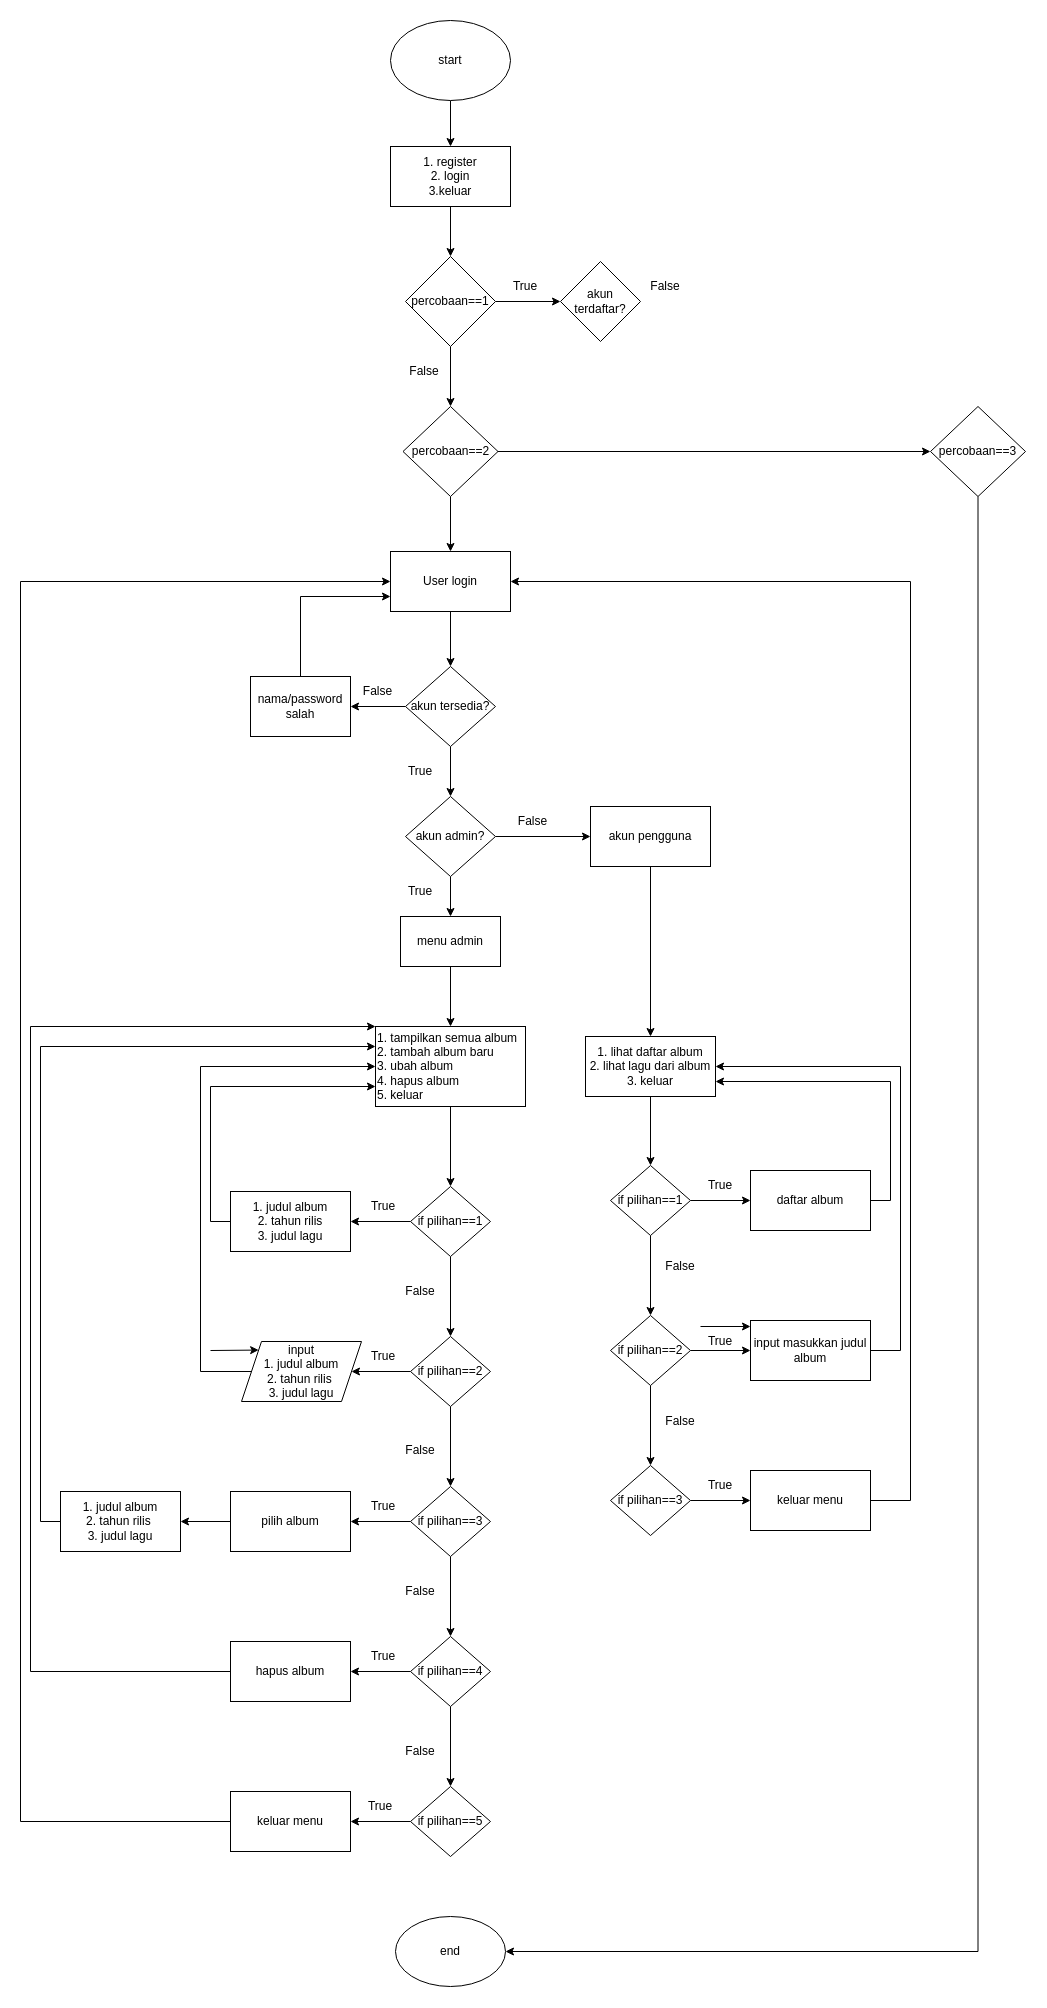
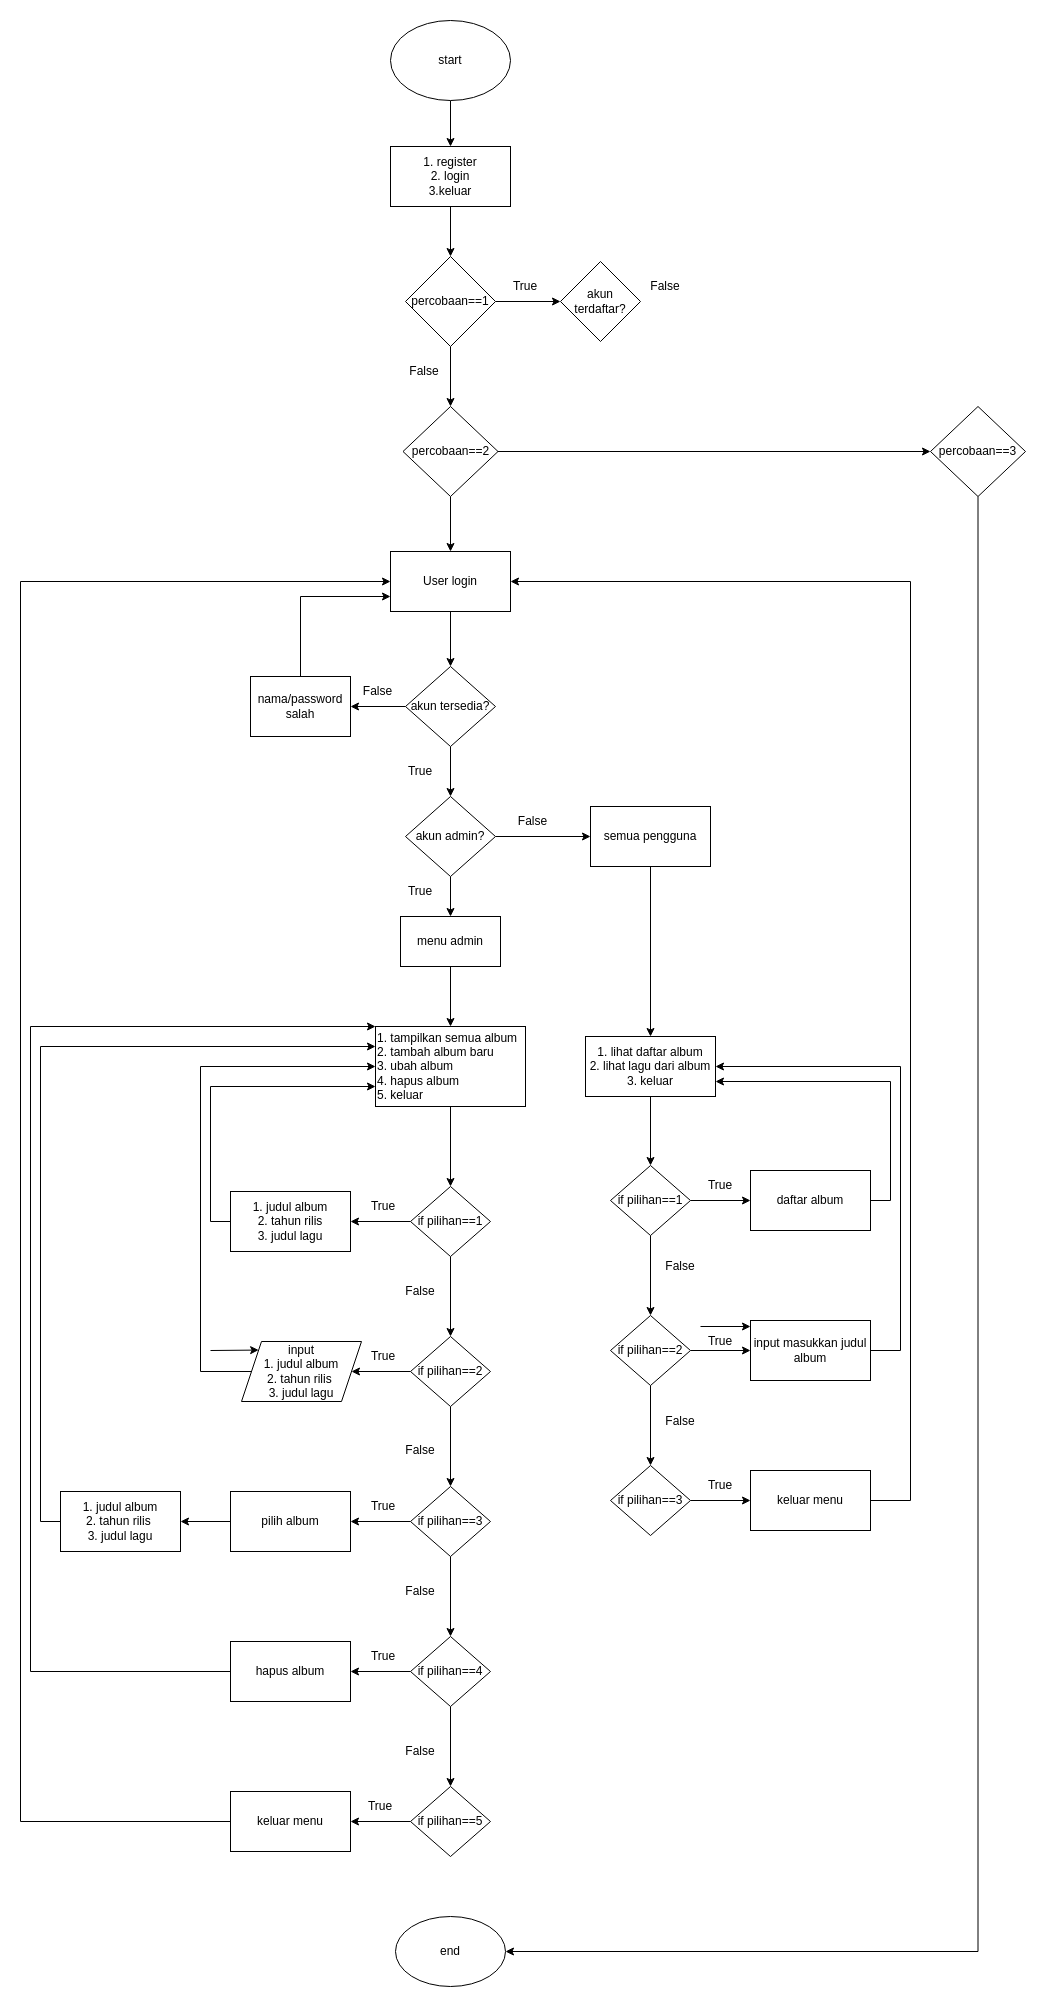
(651, 837) -> (651, 837)
